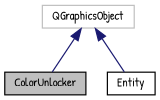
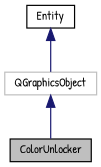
(113, 55) -> (51, 56)
